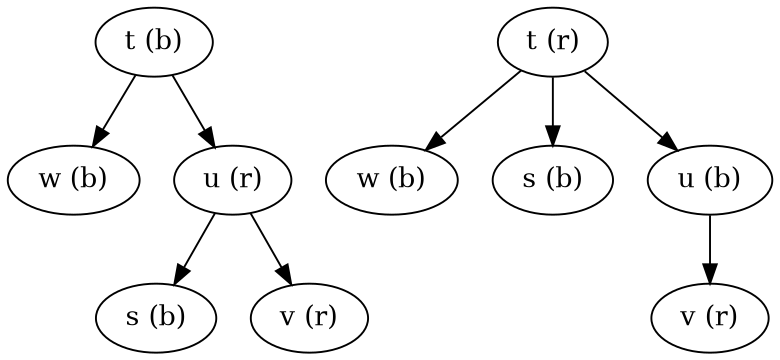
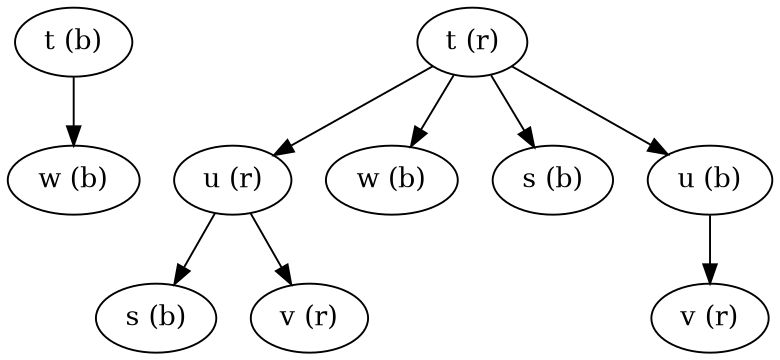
(189, 103) -> (362, 106)
